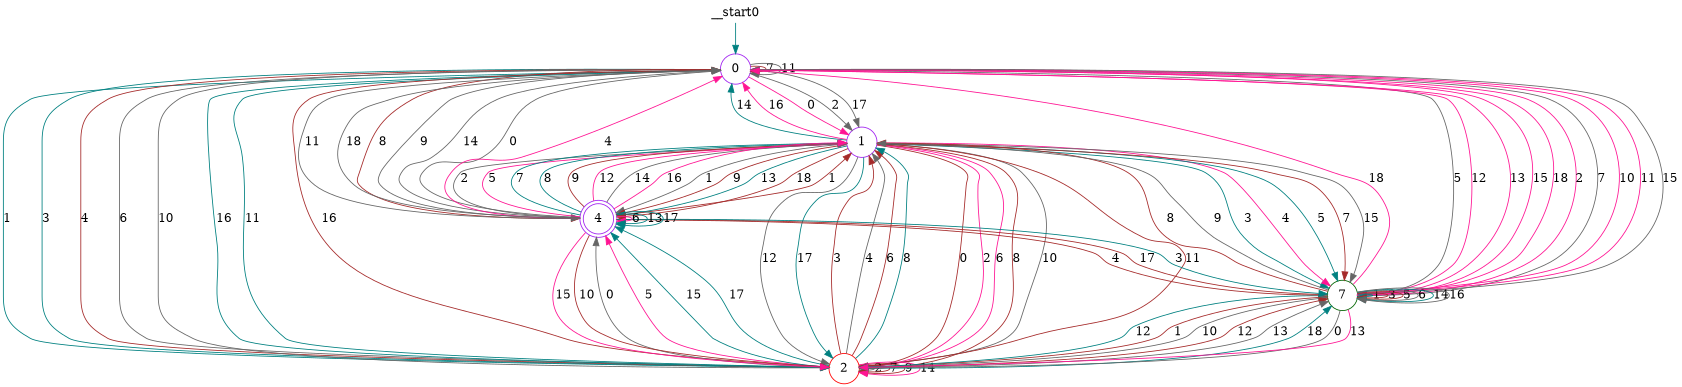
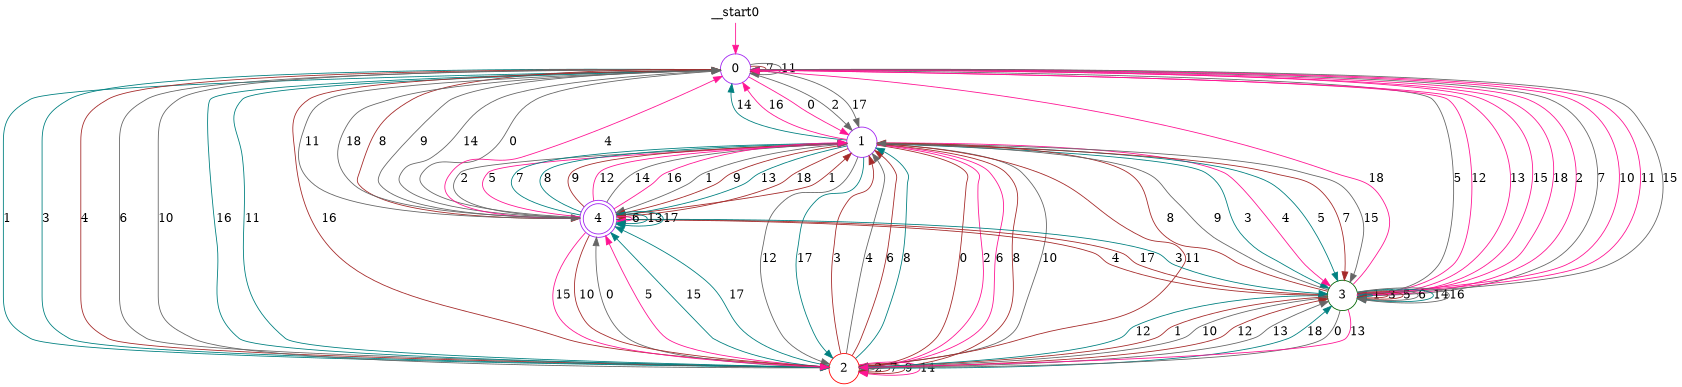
(736, 34) -> (736, 34)
(1342, 295) -> (1342, 295)
